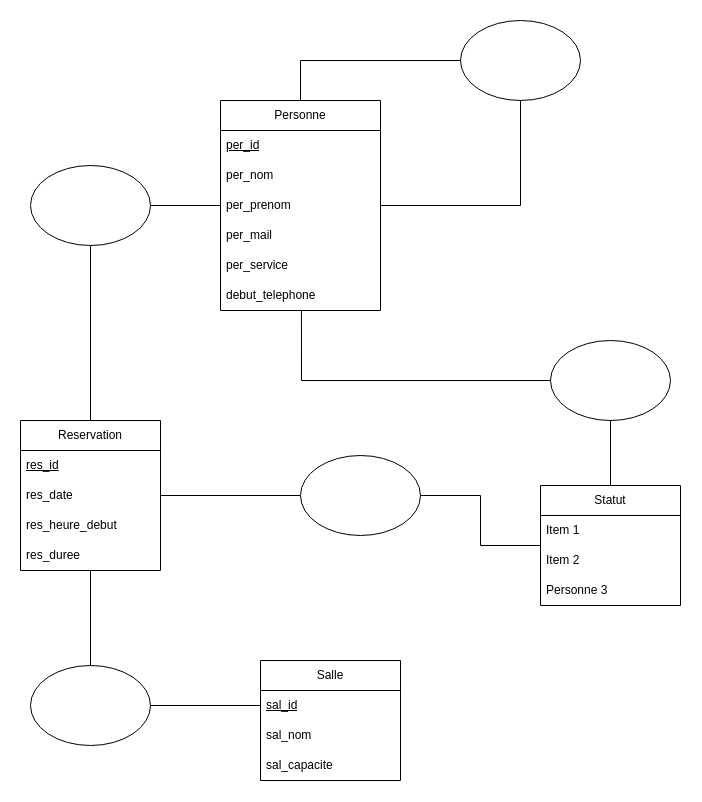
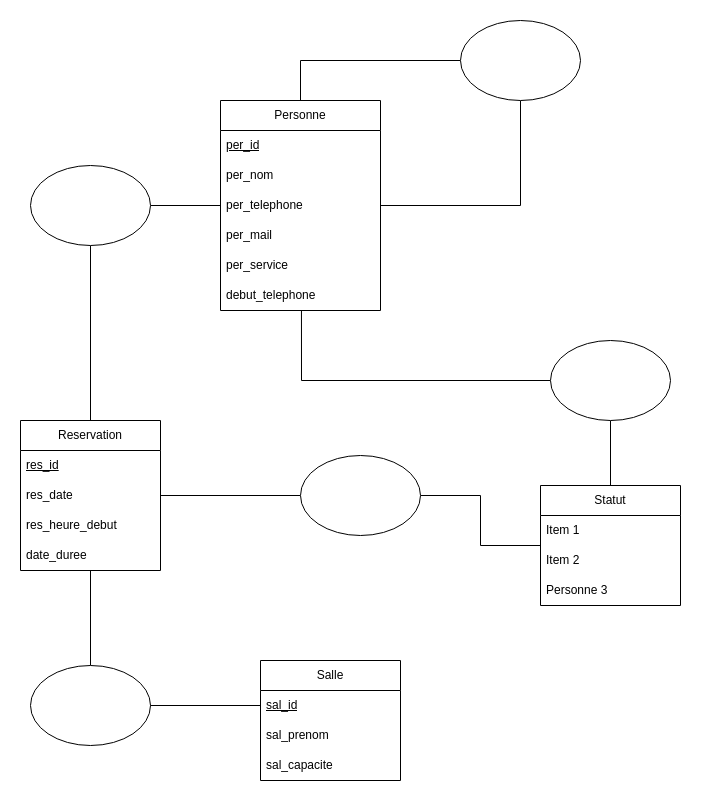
(260, 206) -> (269, 206)
(57, 556) -> (60, 556)
(288, 736) -> (299, 736)
